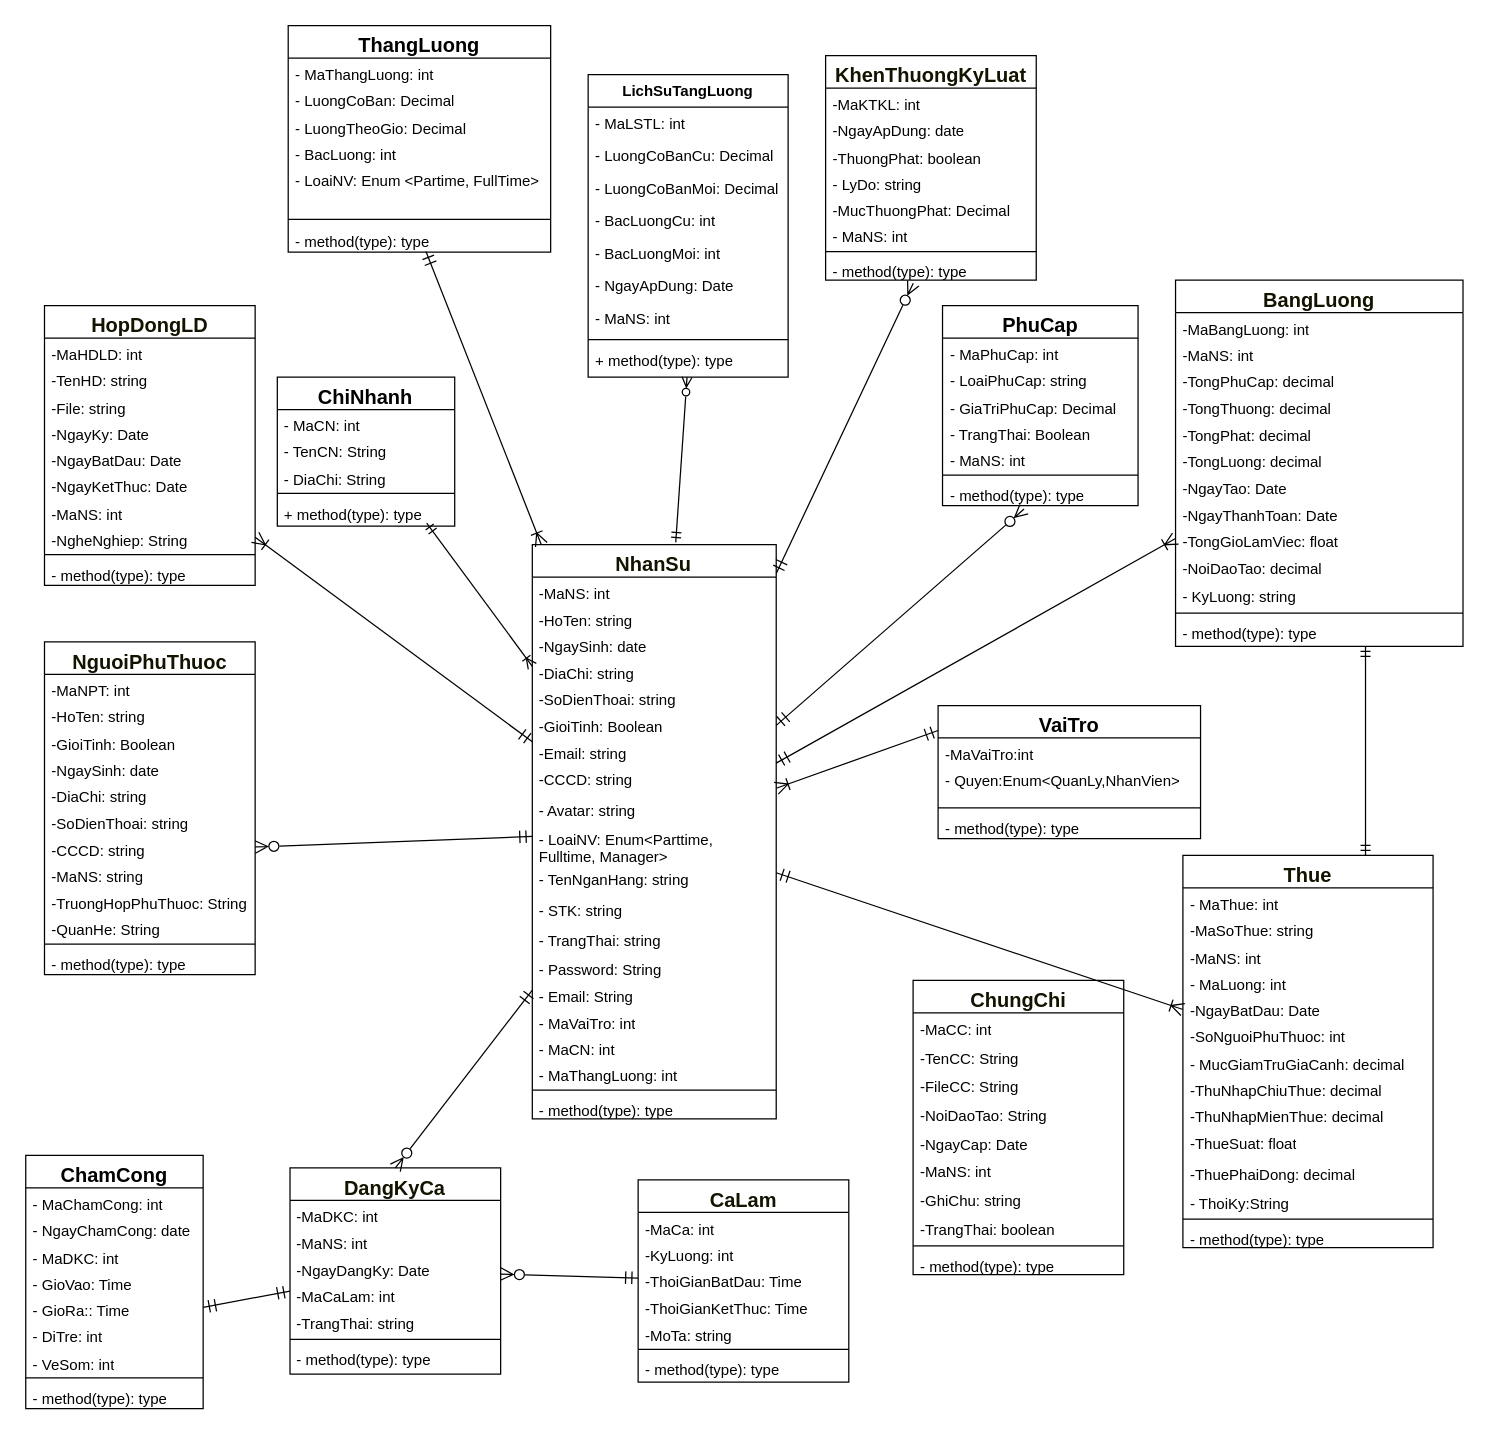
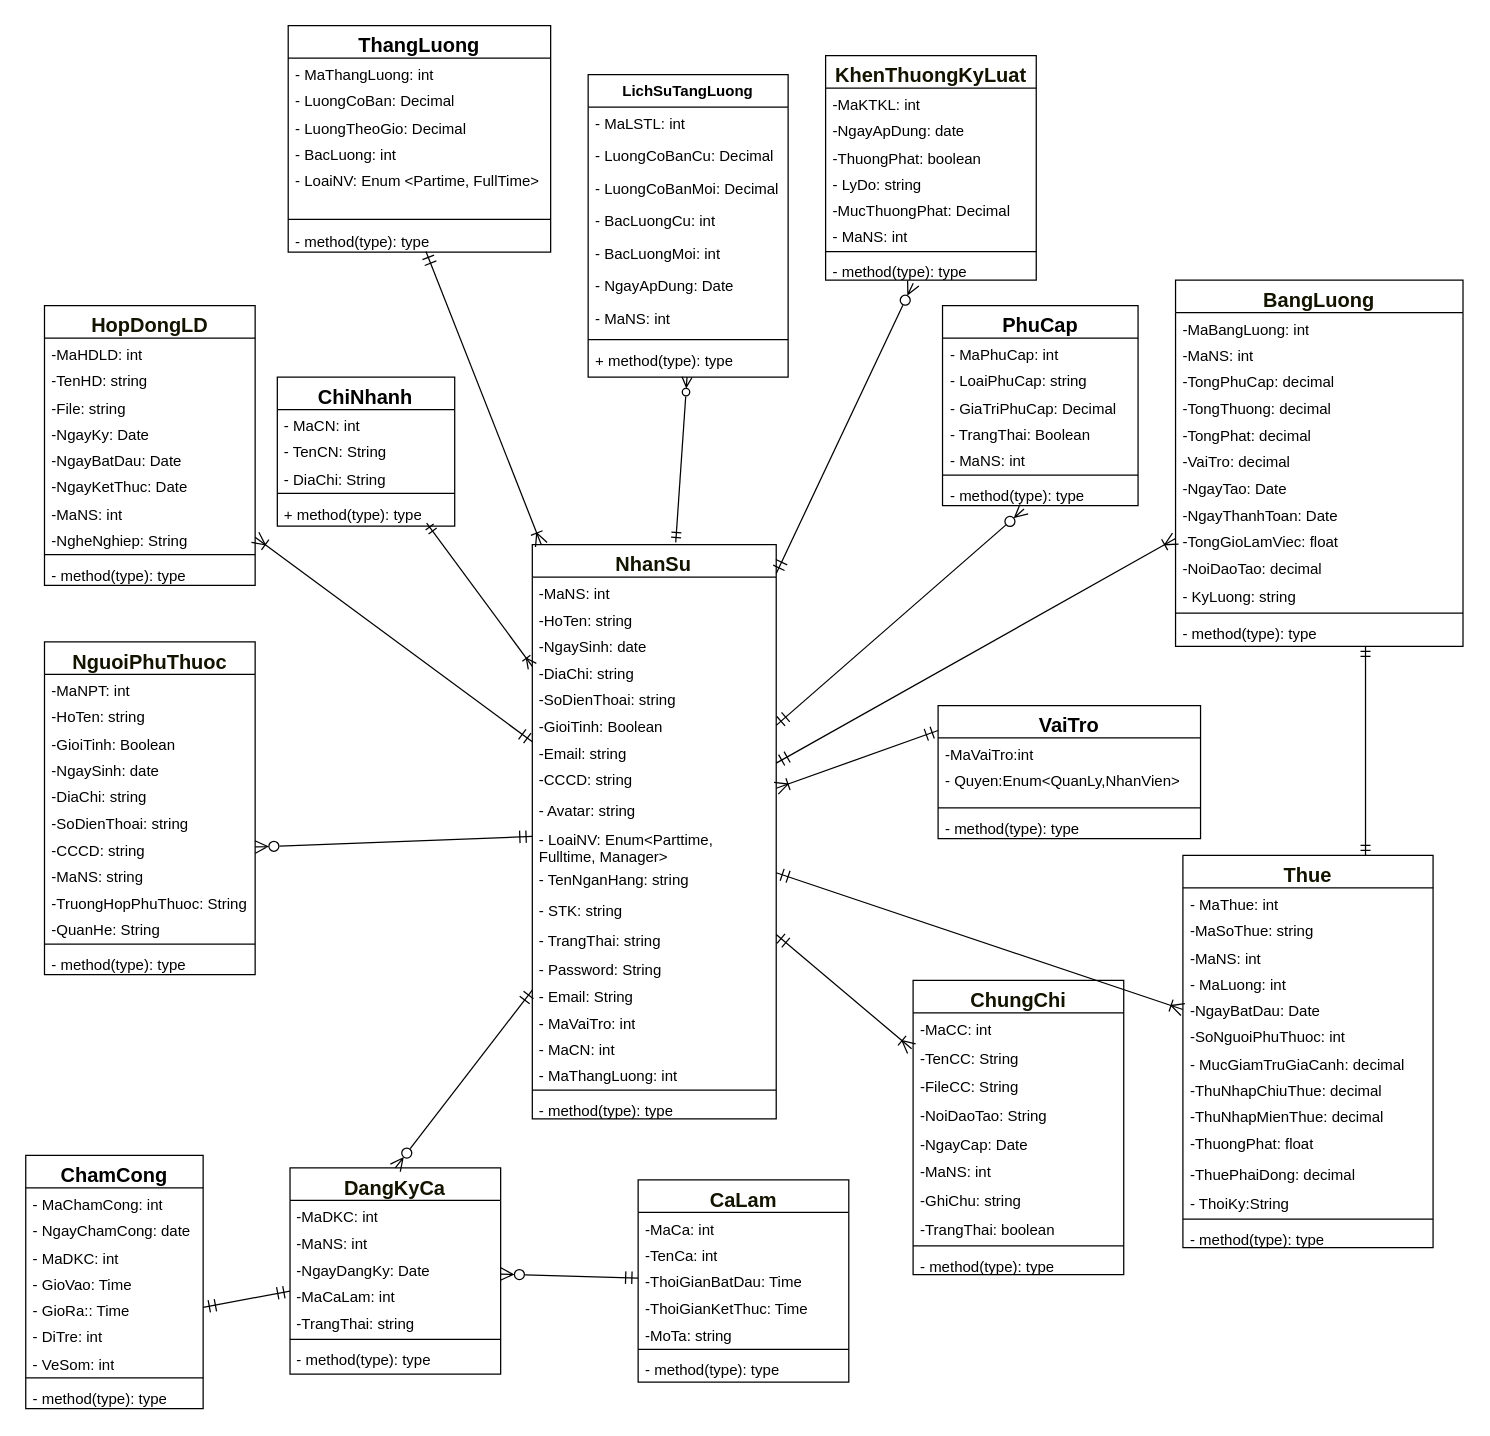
(1255, 463) -> (1241, 463)
none -> (845, 993)
(1252, 1145) -> (1260, 1145)
(694, 1257) -> (686, 1257)
